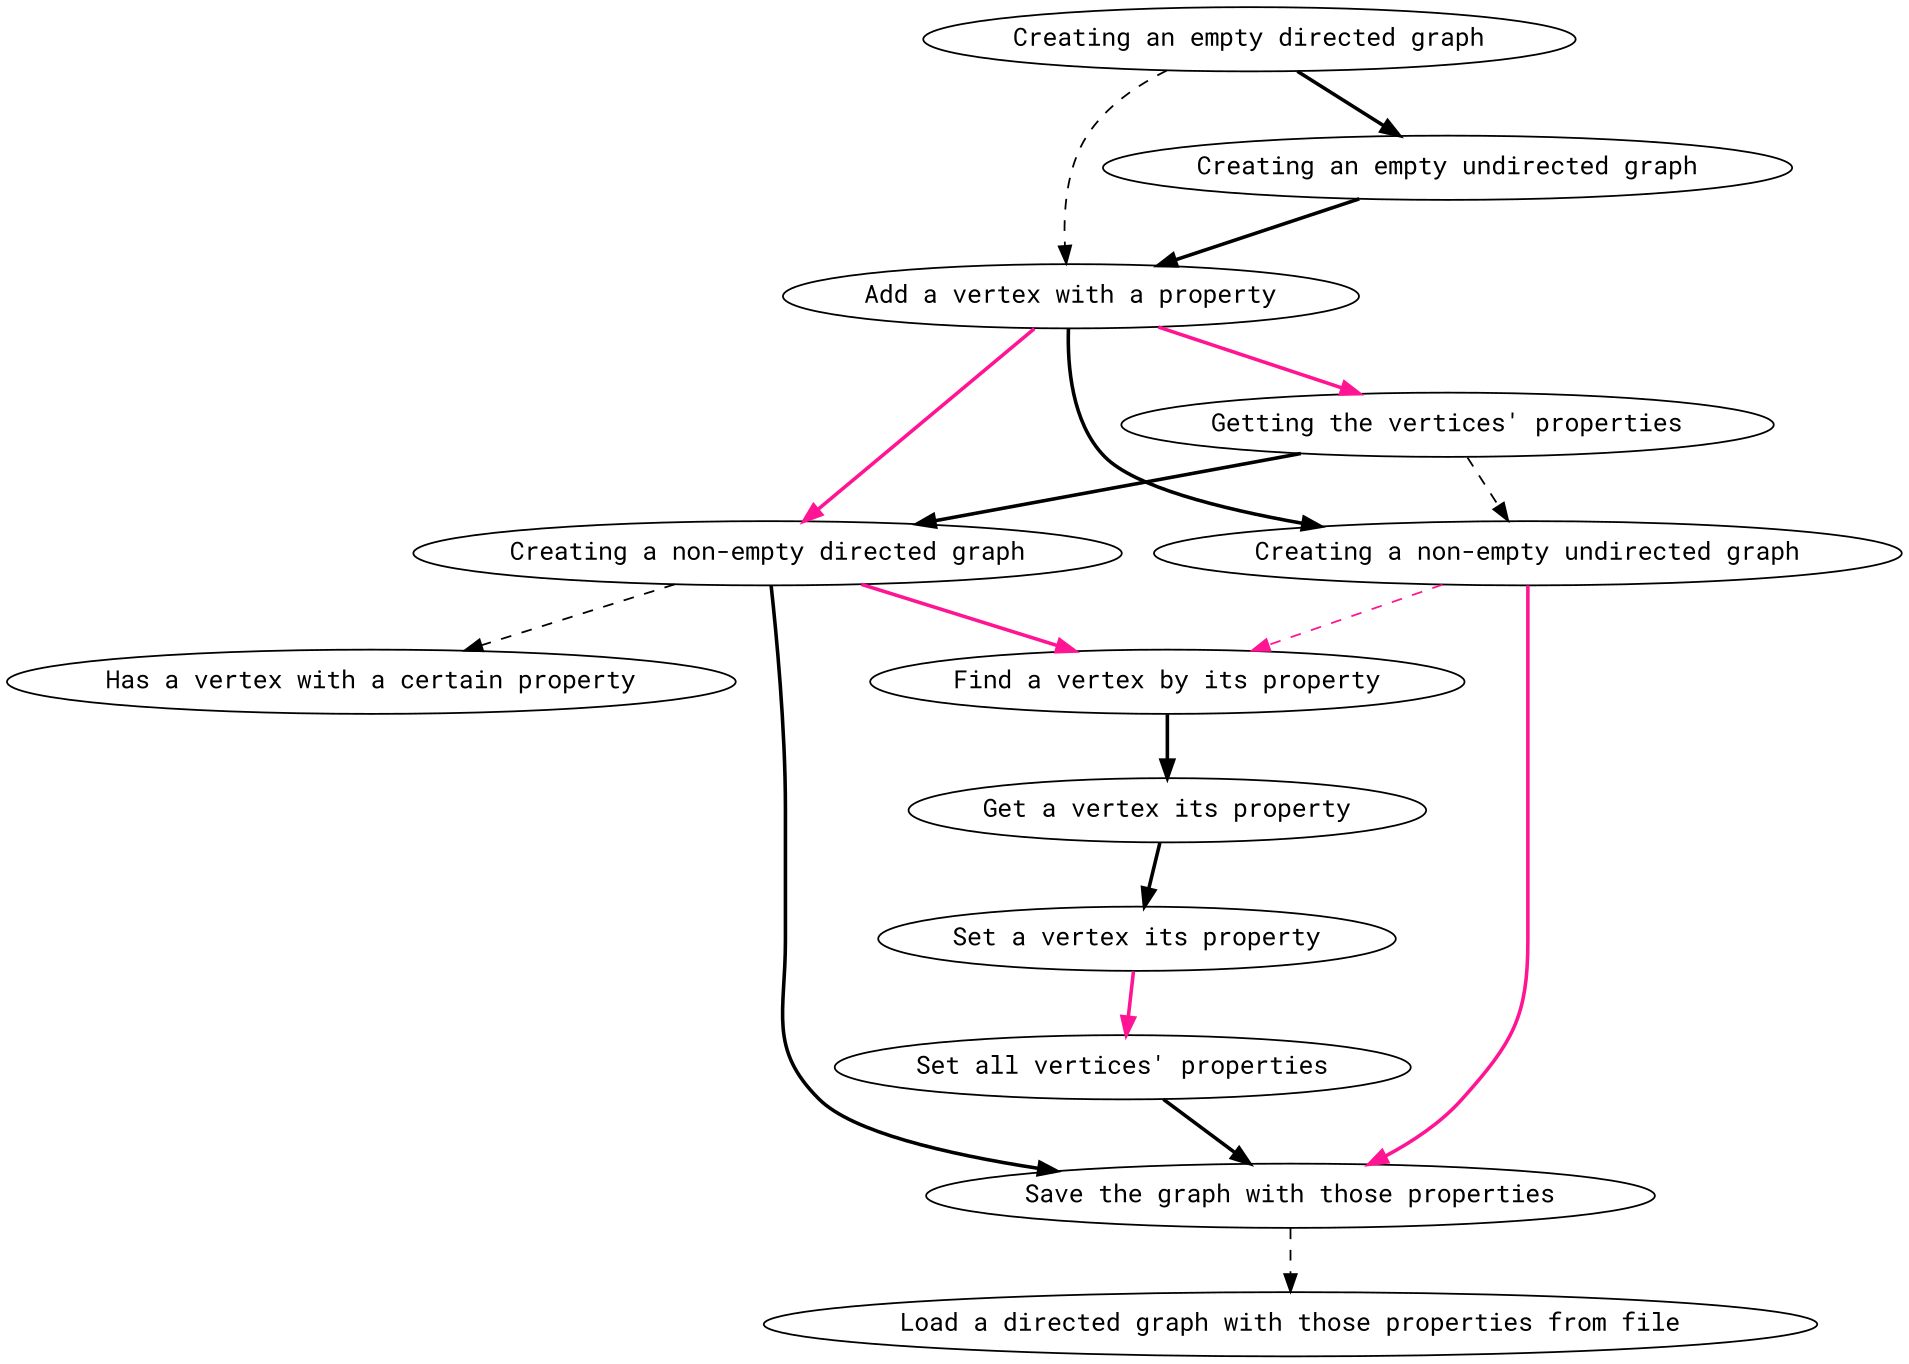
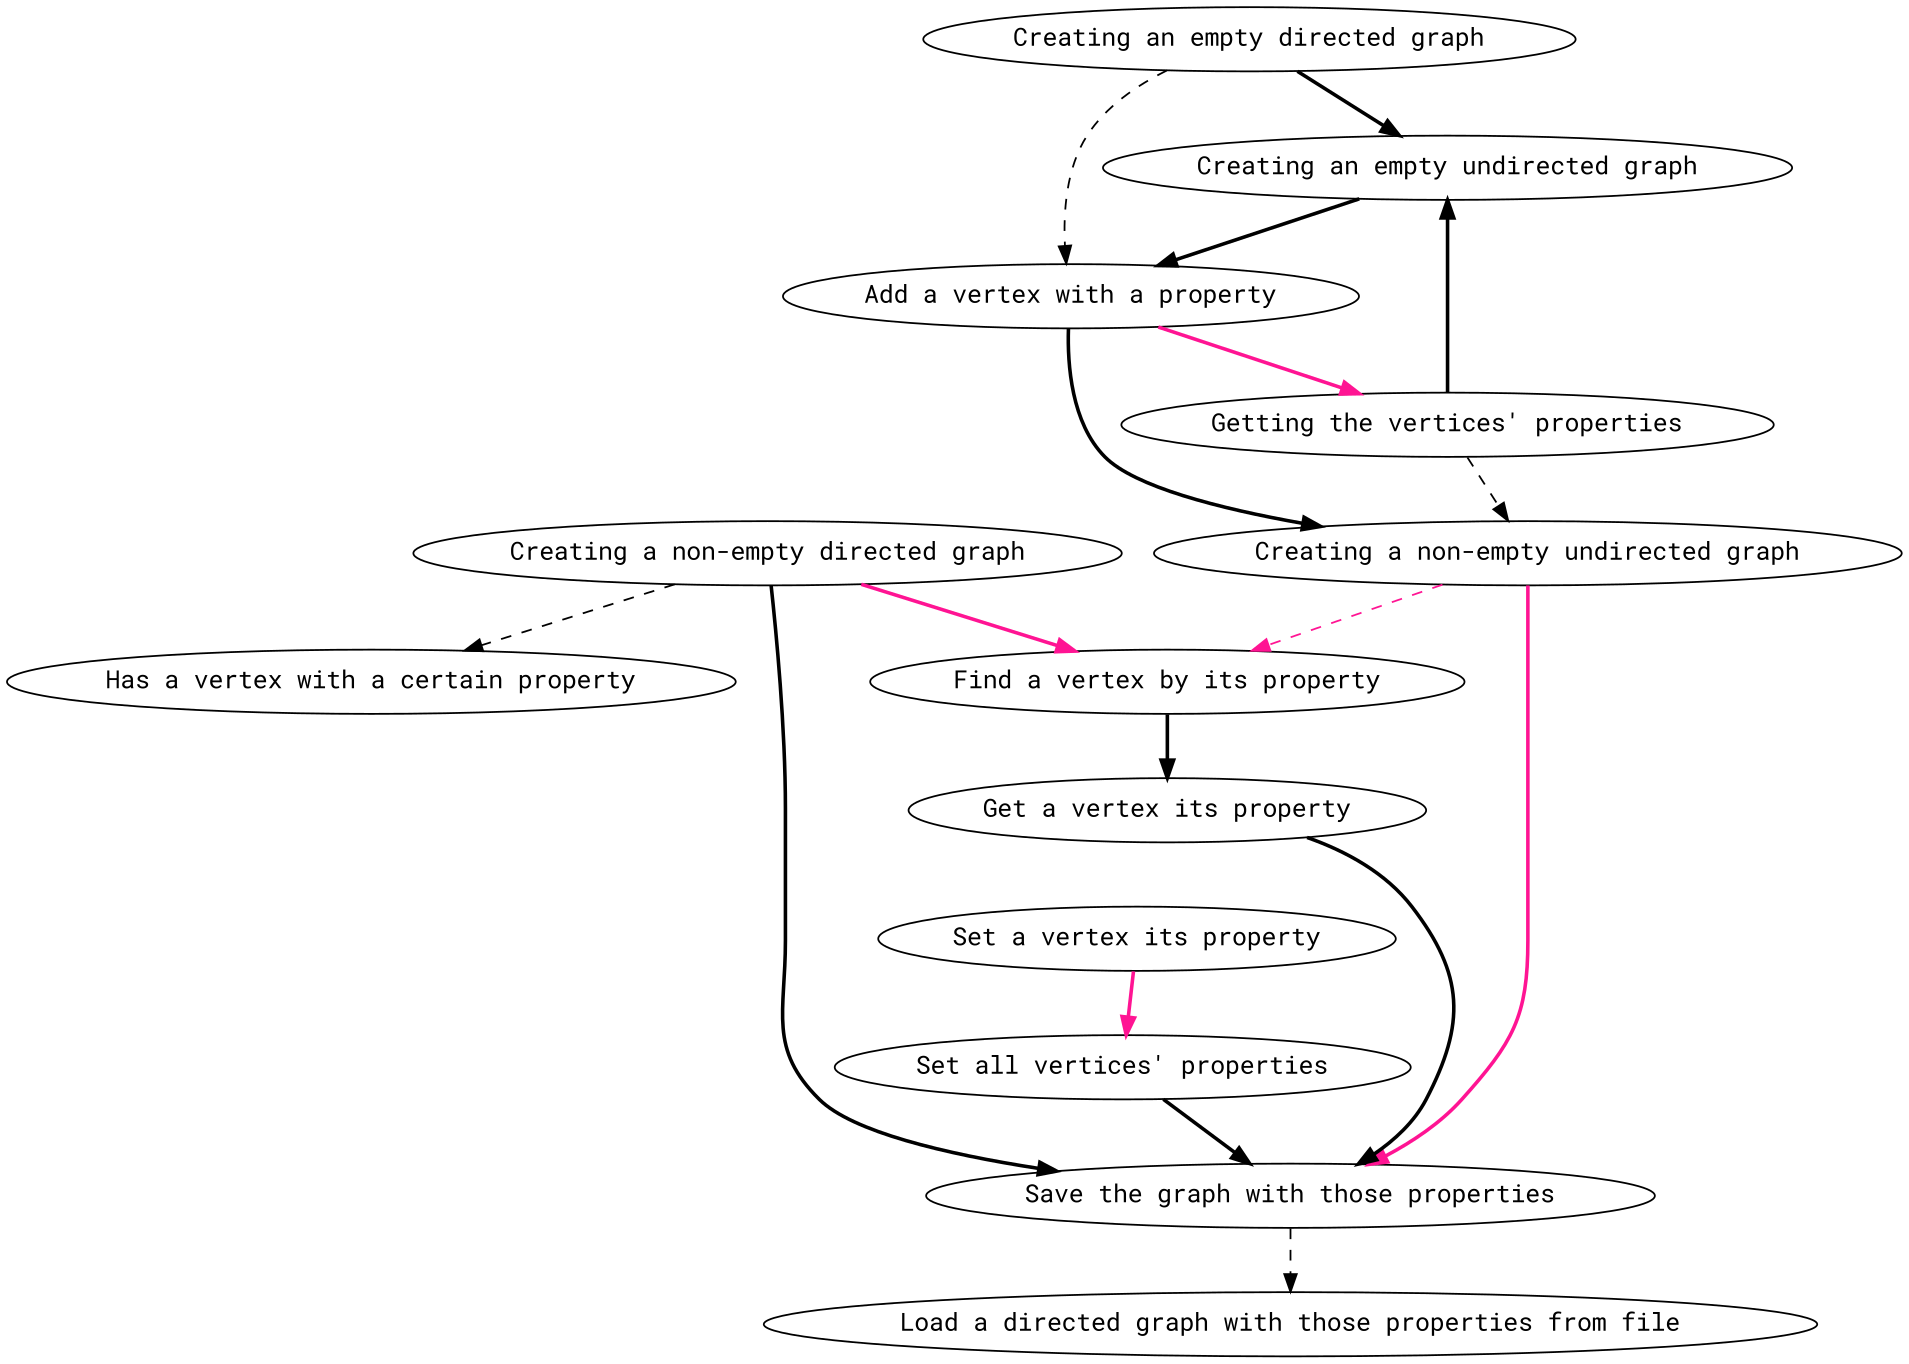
(926, 419) -> none
(1118, 487) -> (1448, 305)
(1154, 866) -> (1449, 976)
